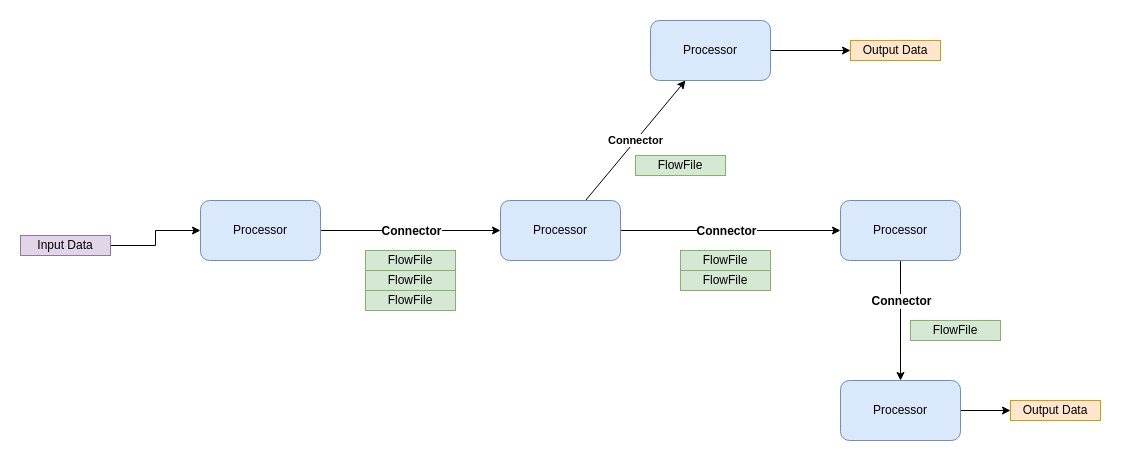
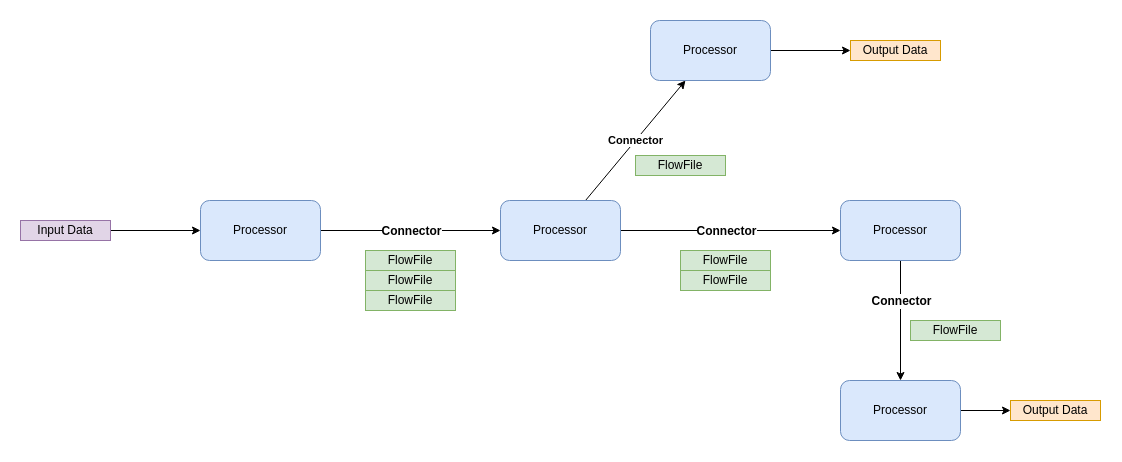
(66, 246) -> (66, 231)
